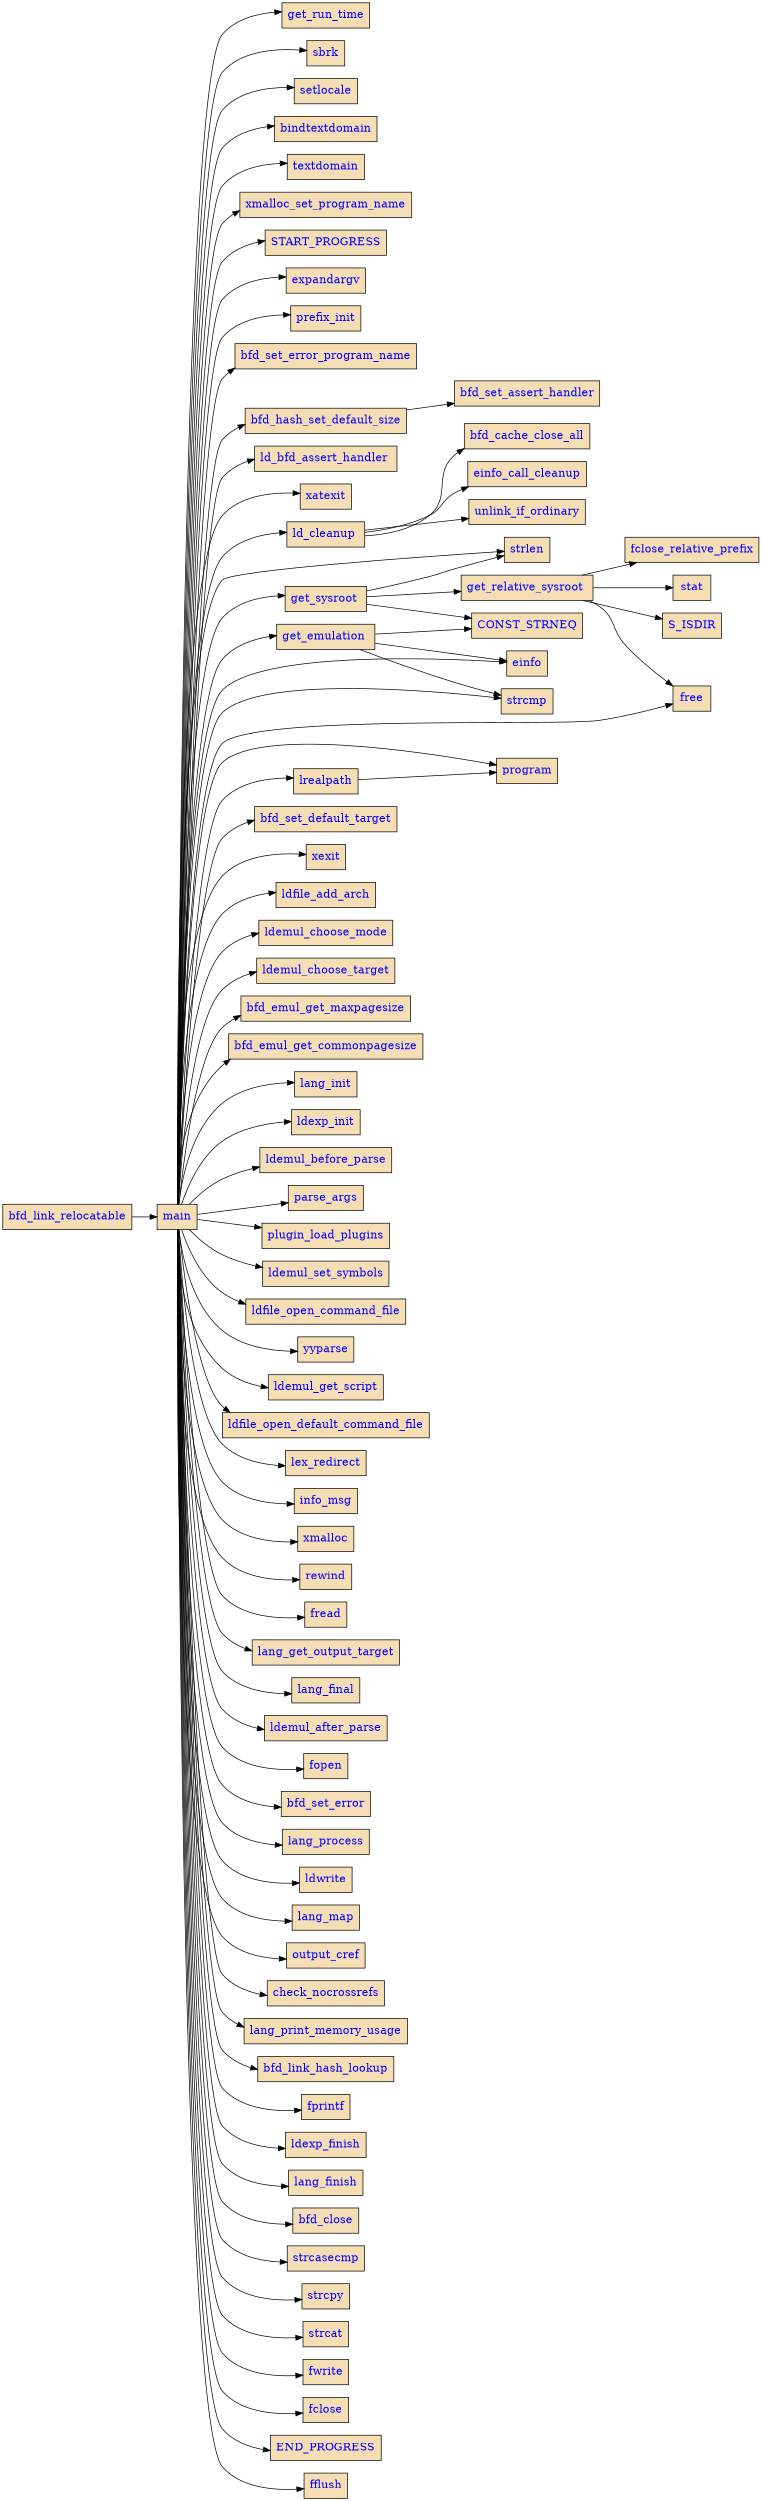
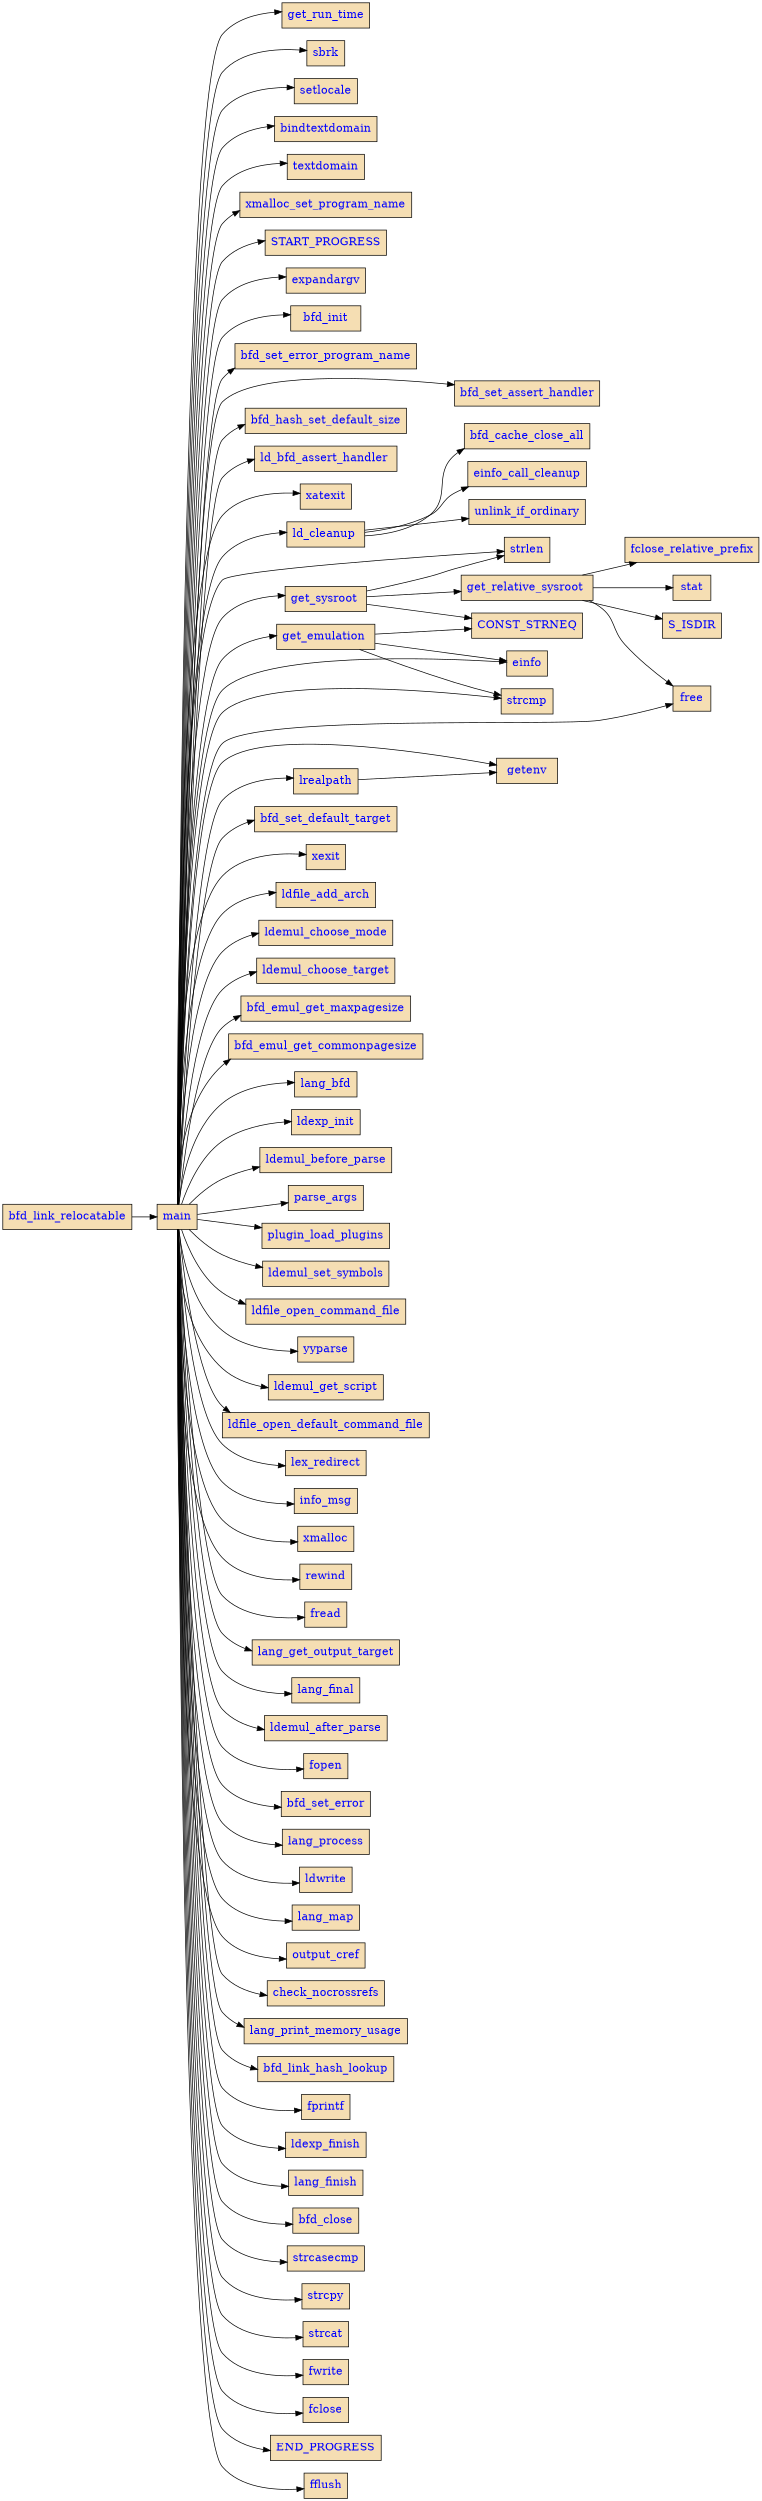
(326, 318) -> (326, 318)
(427, 407) -> (194, 687)
(527, 771) -> (527, 771)
(326, 1084) -> (326, 1084)
